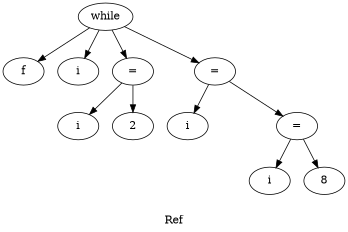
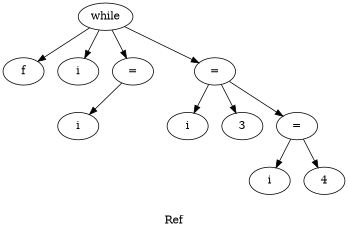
(133, 126) -> none
none -> (242, 126)
(324, 181) -> (324, 181)
